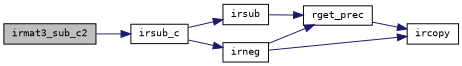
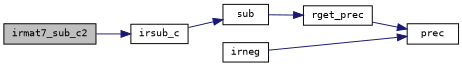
(246, 15) -> (246, 15)
(50, 34) -> (50, 34)
(433, 34) -> (433, 34)
(287, 36) -> none
(201, 43) -> none
